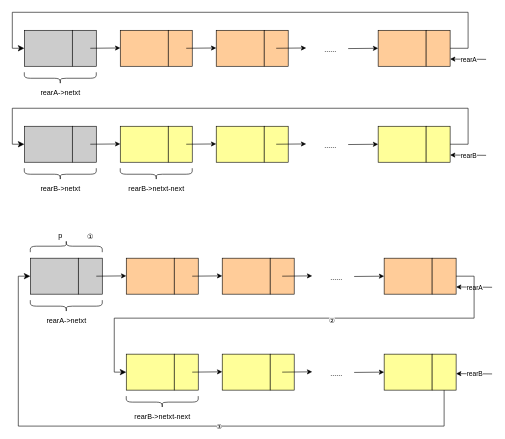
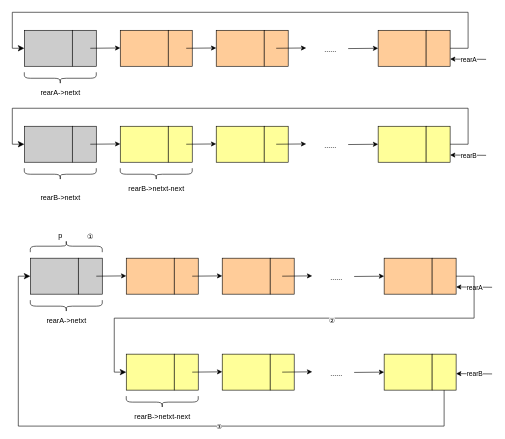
(60, 189) -> (60, 198)
